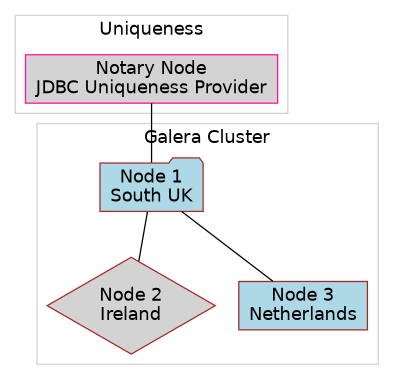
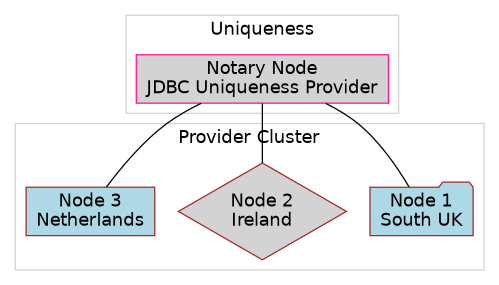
(208, 138) -> (250, 138)
(143, 237) -> (262, 133)
(227, 246) -> (148, 139)
